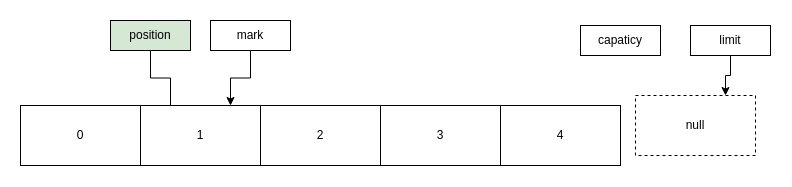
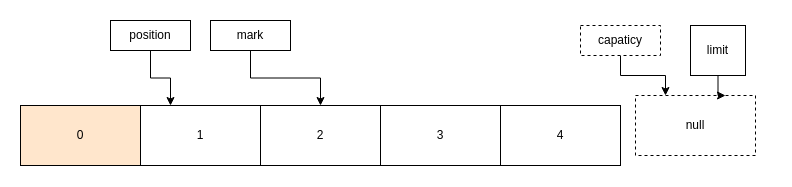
(151, 36) -> (151, 36)
(621, 41) -> (621, 41)
(731, 41) -> (718, 51)
none -> (640, 76)
(232, 78) -> (295, 78)
(171, 100) -> (171, 97)
(81, 136) -> (81, 136)
